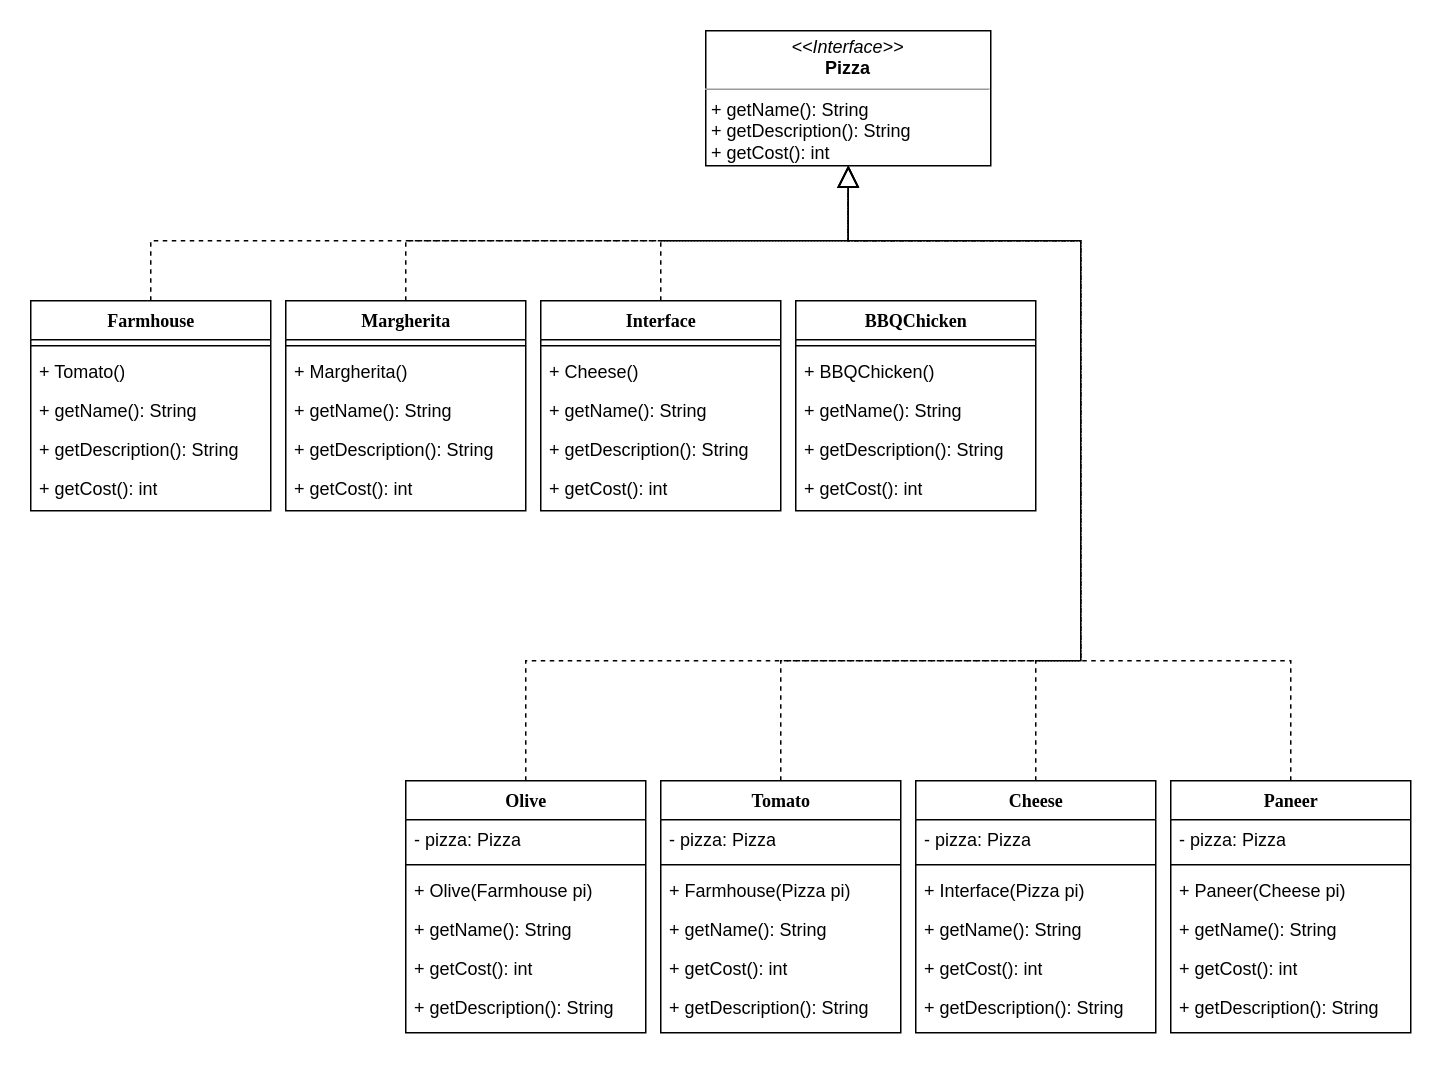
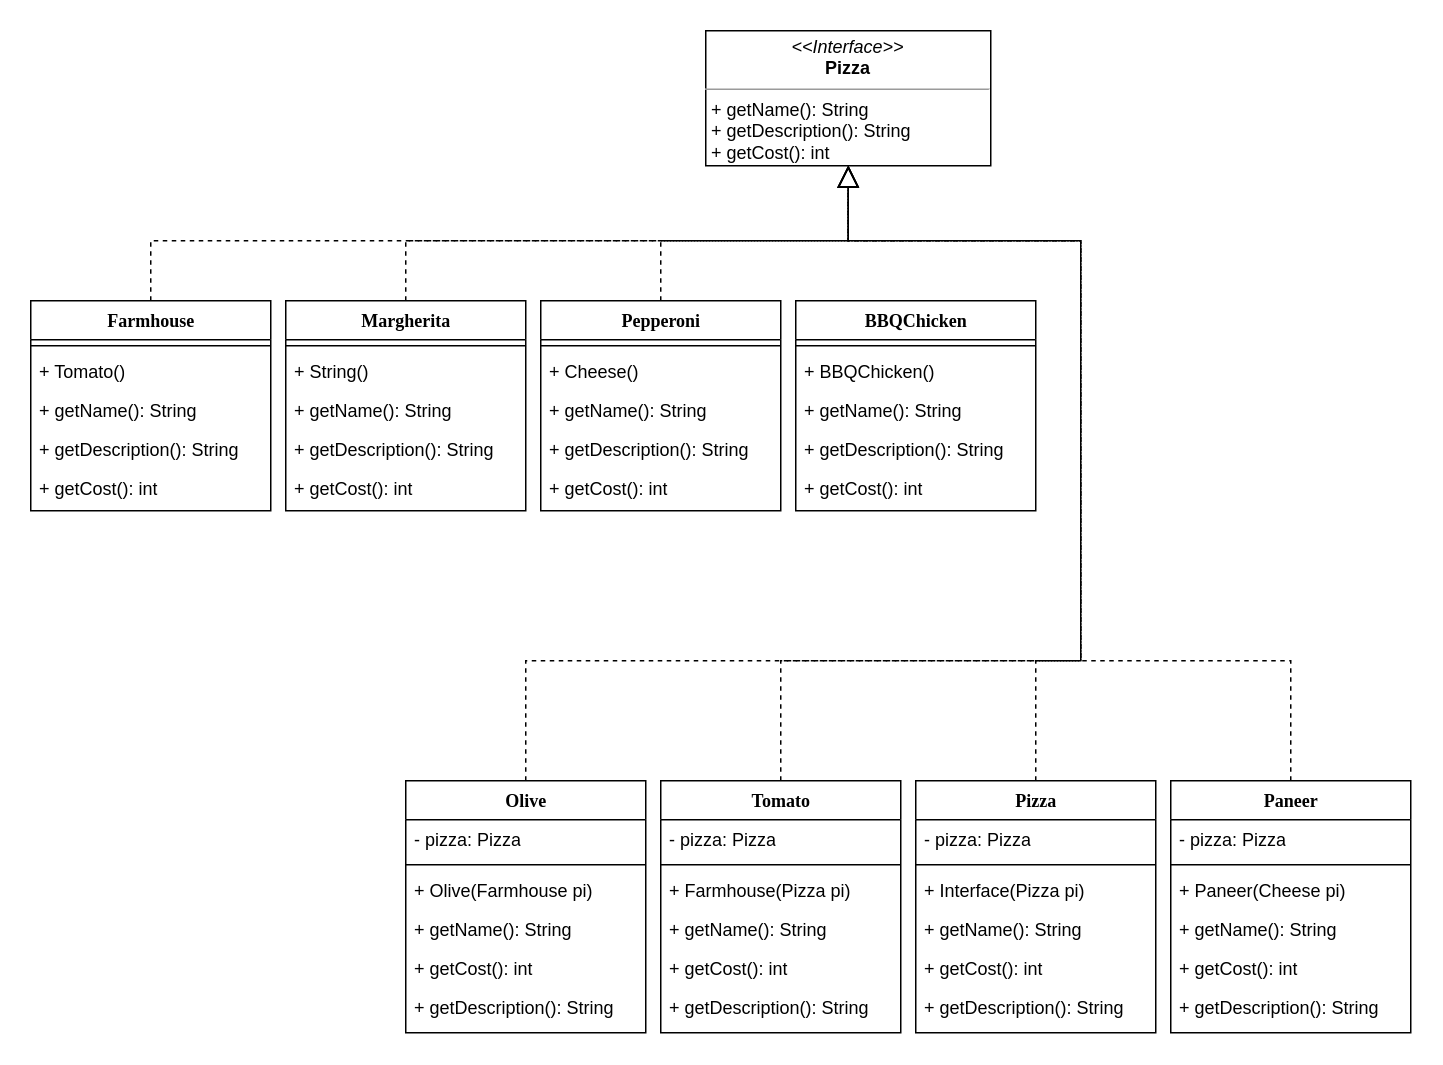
(662, 322) -> (662, 322)
(361, 373) -> (340, 373)
(1037, 802) -> (1037, 802)
